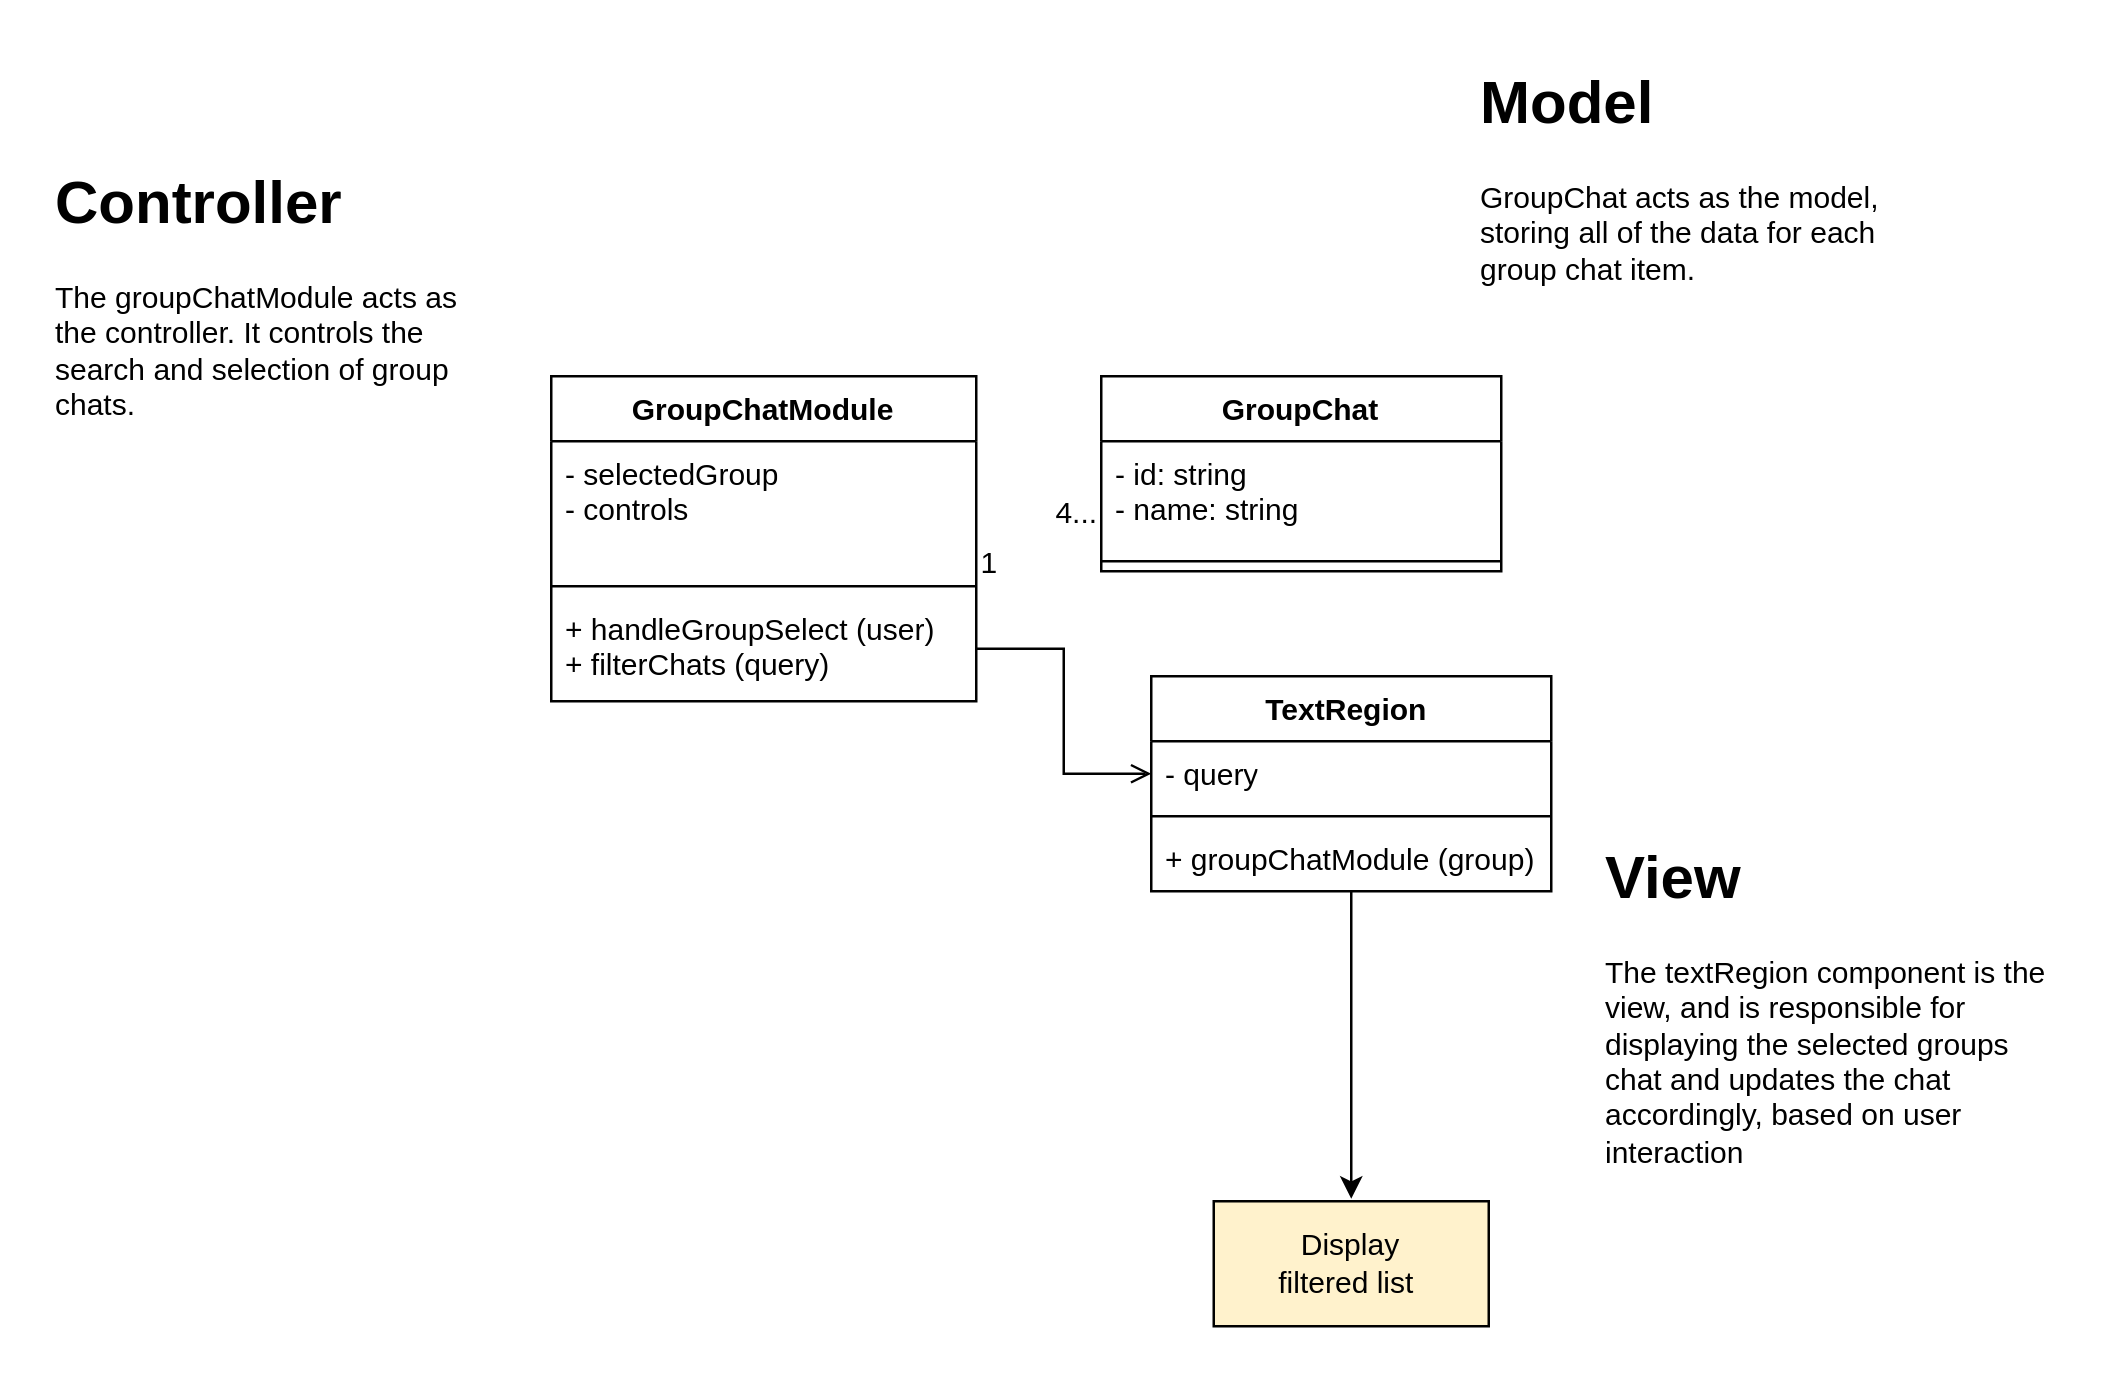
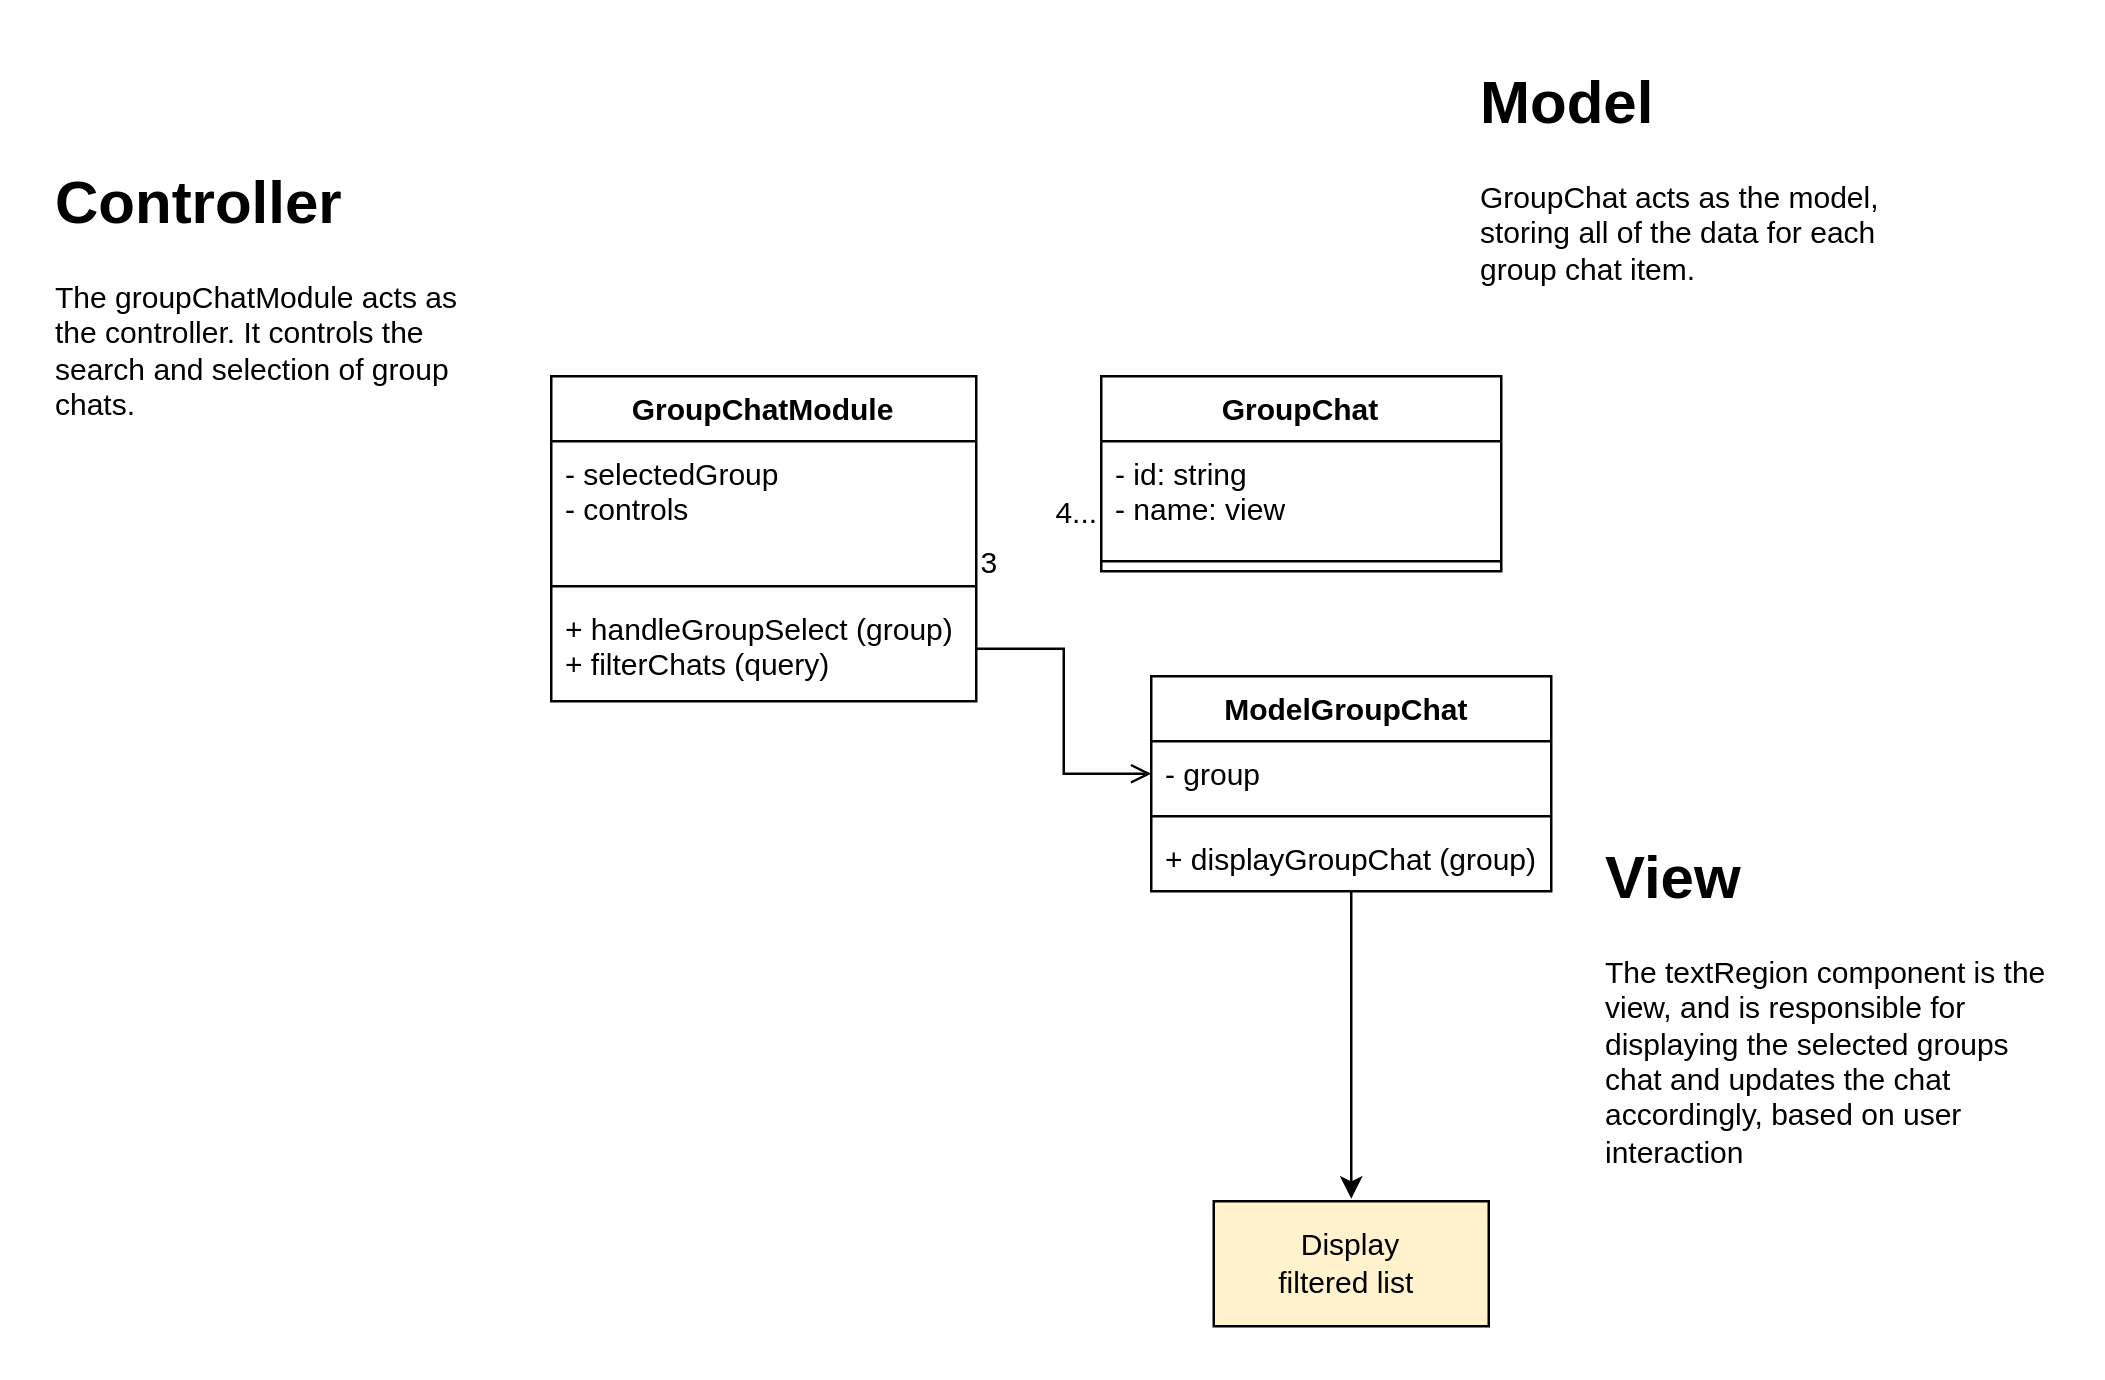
(1218, 495) -> (1201, 495)
(990, 564) -> (990, 564)
(766, 668) -> (766, 668)
(1351, 712) -> (1351, 712)
(1221, 777) -> (1221, 777)
(1354, 880) -> (1354, 880)
